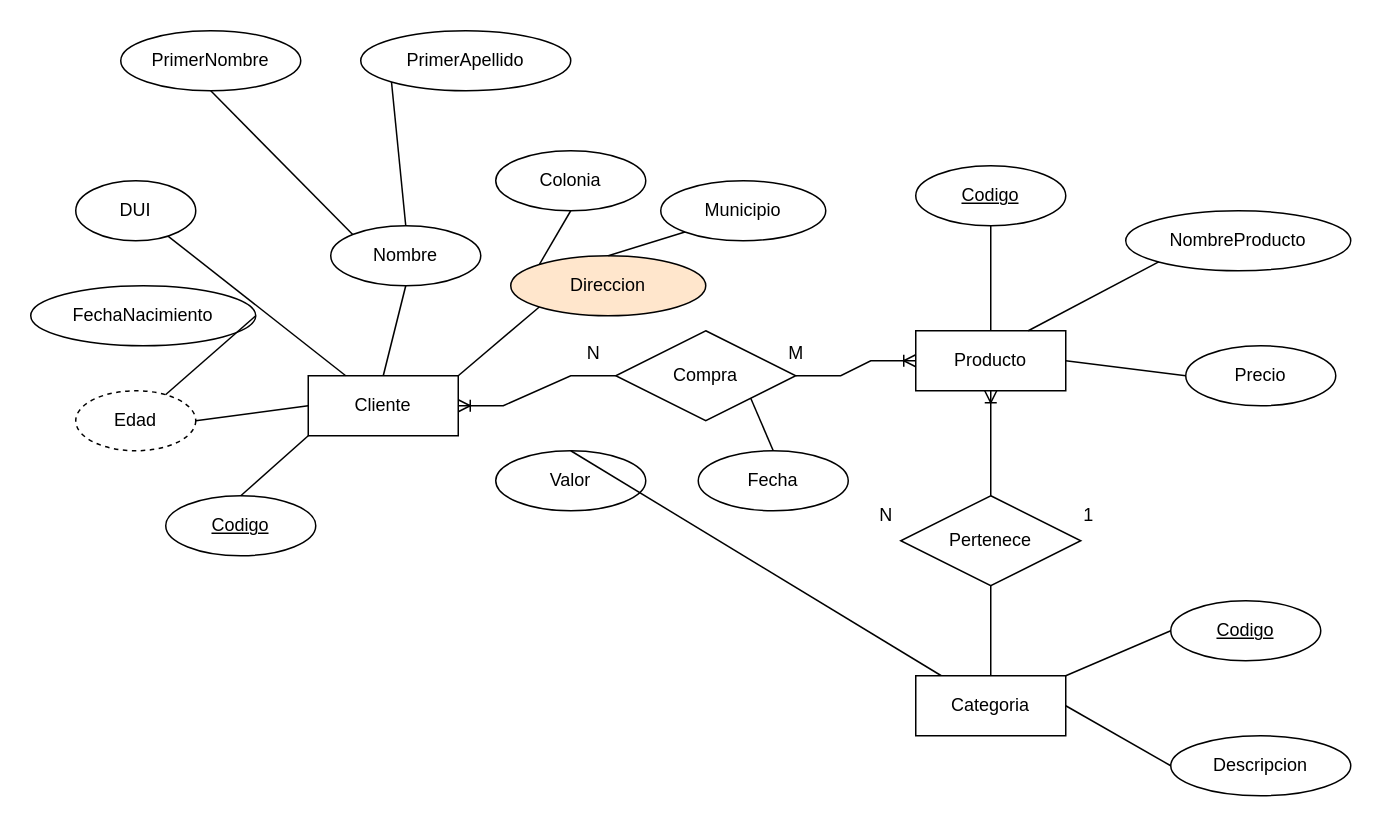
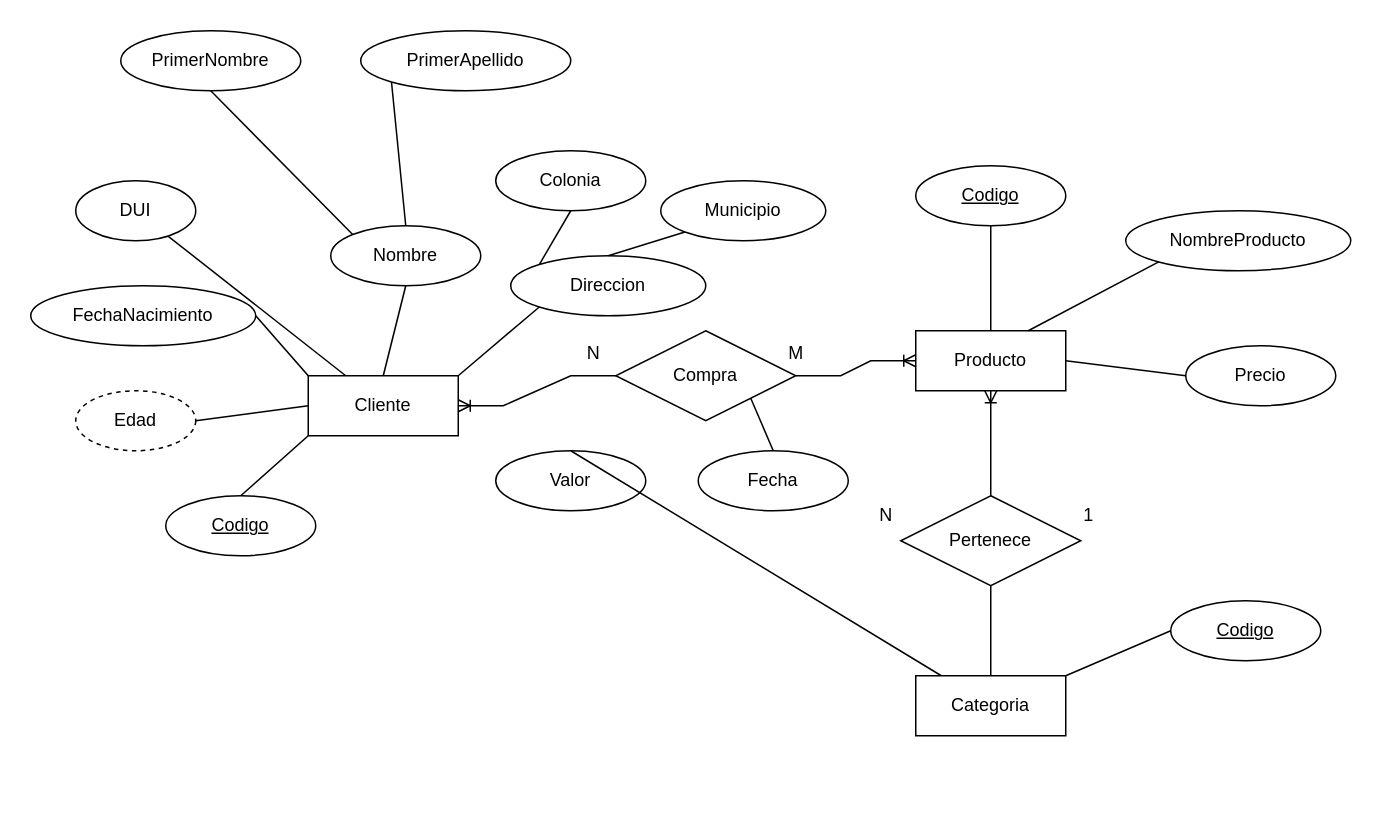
(608, 286) -> (608, 286)
(211, 355) -> (282, 345)
(1118, 736) -> none
(1261, 766) -> none
